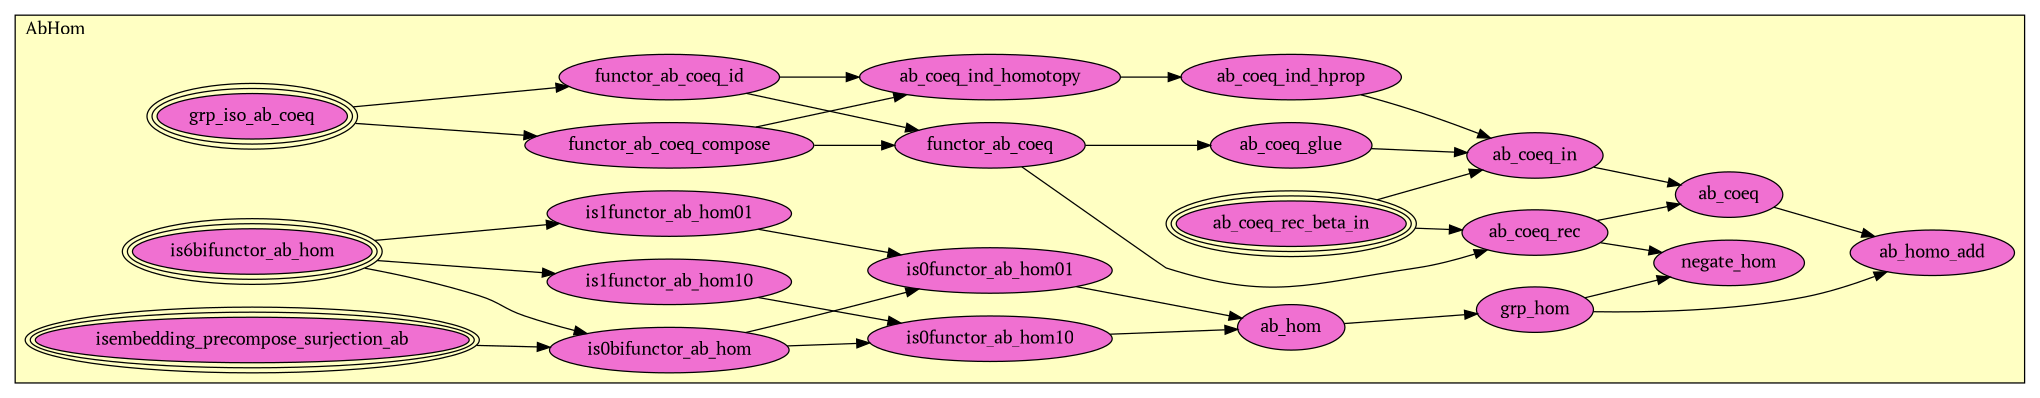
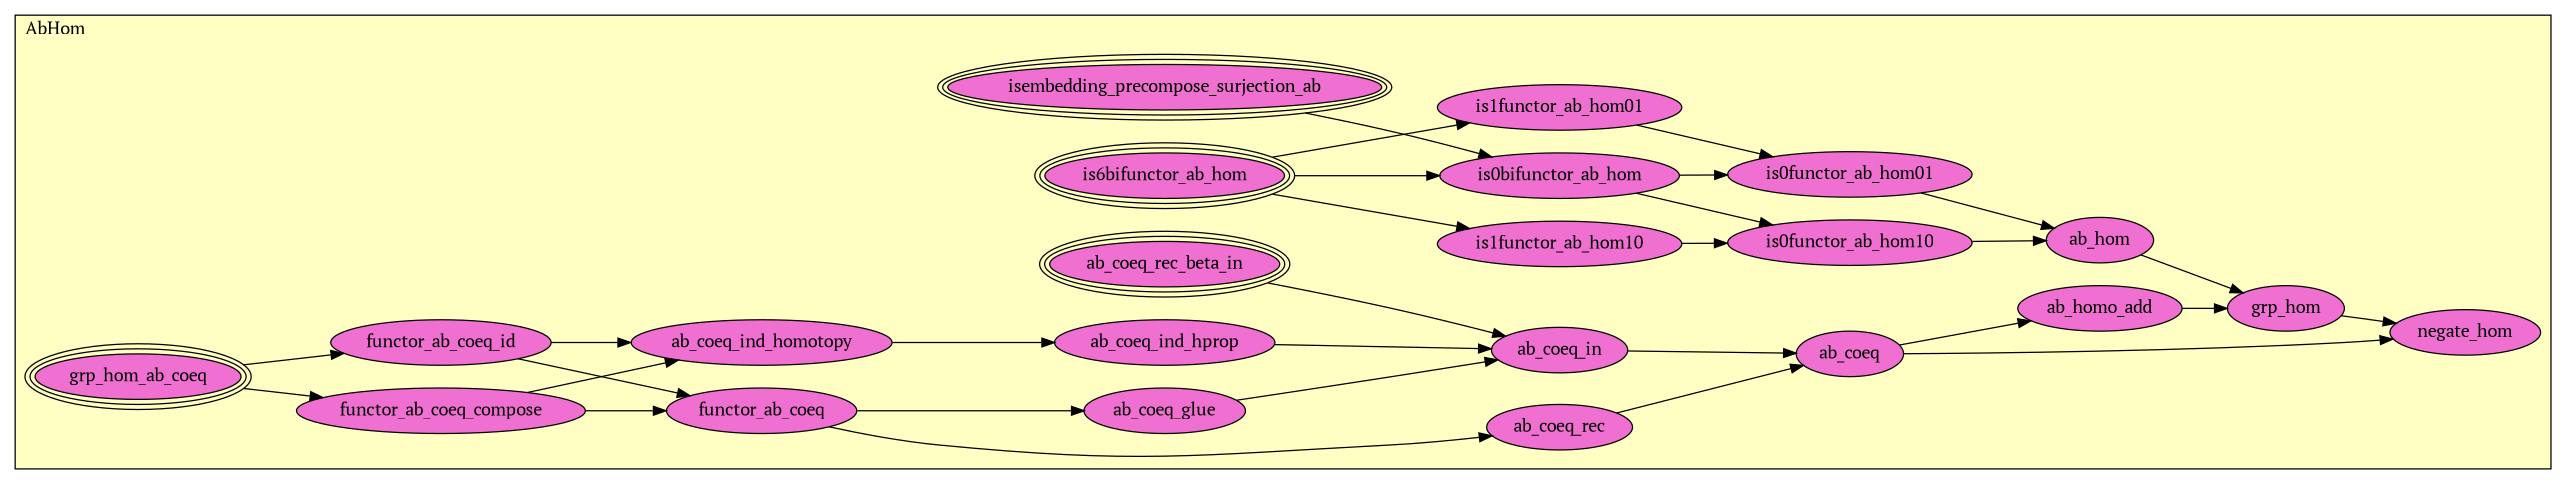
(252, 116) -> (138, 377)
(1432, 229) -> none
(1625, 247) -> (2142, 350)
(1736, 307) -> (2198, 308)
